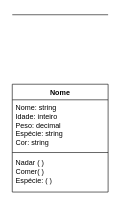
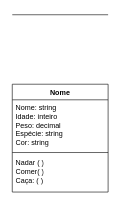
(36, 172) -> (32, 172)
